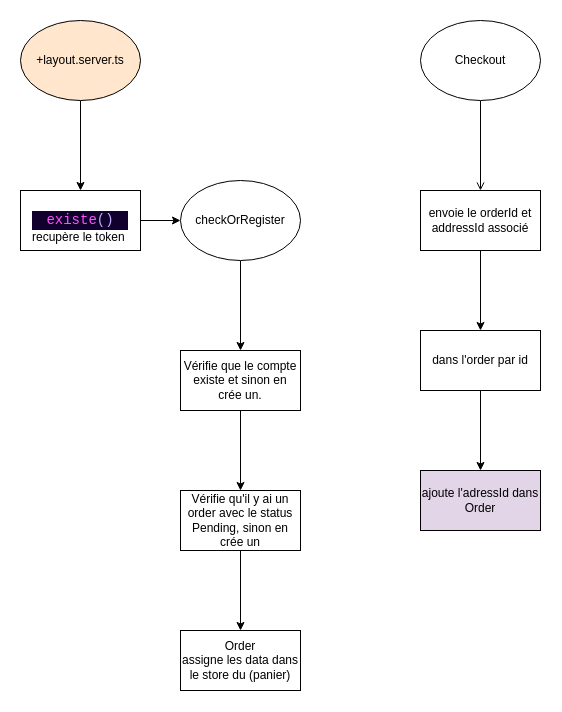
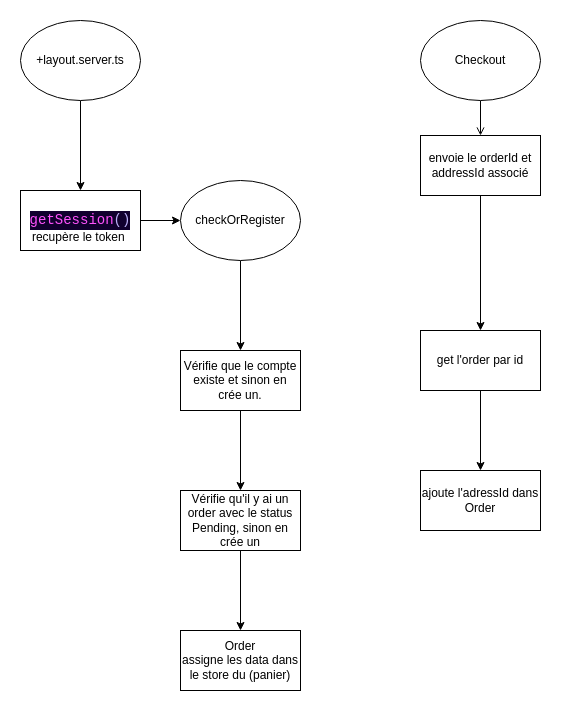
(81, 61) -> (81, 61)
(81, 221) -> (81, 221)
(481, 221) -> (481, 166)
(481, 361) -> (481, 361)
(481, 501) -> (481, 501)
